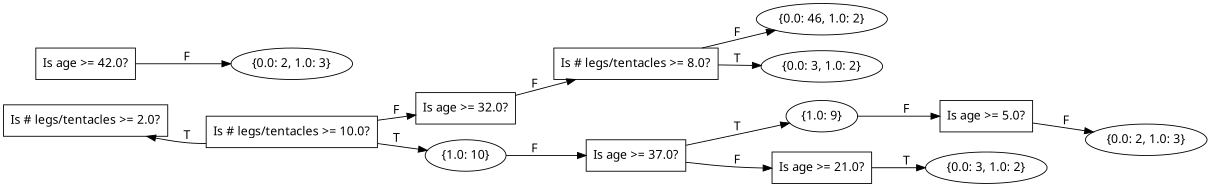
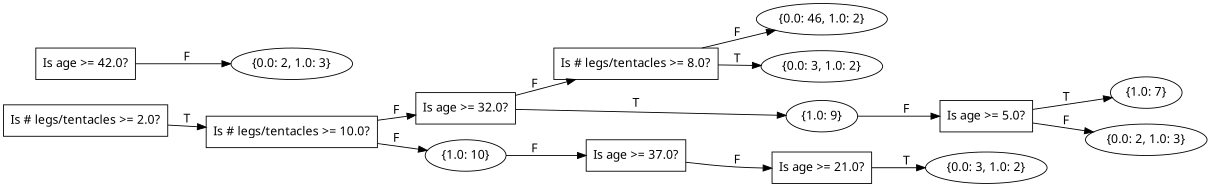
none -> (1146, 93)
(733, 135) -> (646, 112)
(397, 138) -> (397, 138)
(181, 142) -> (183, 126)
